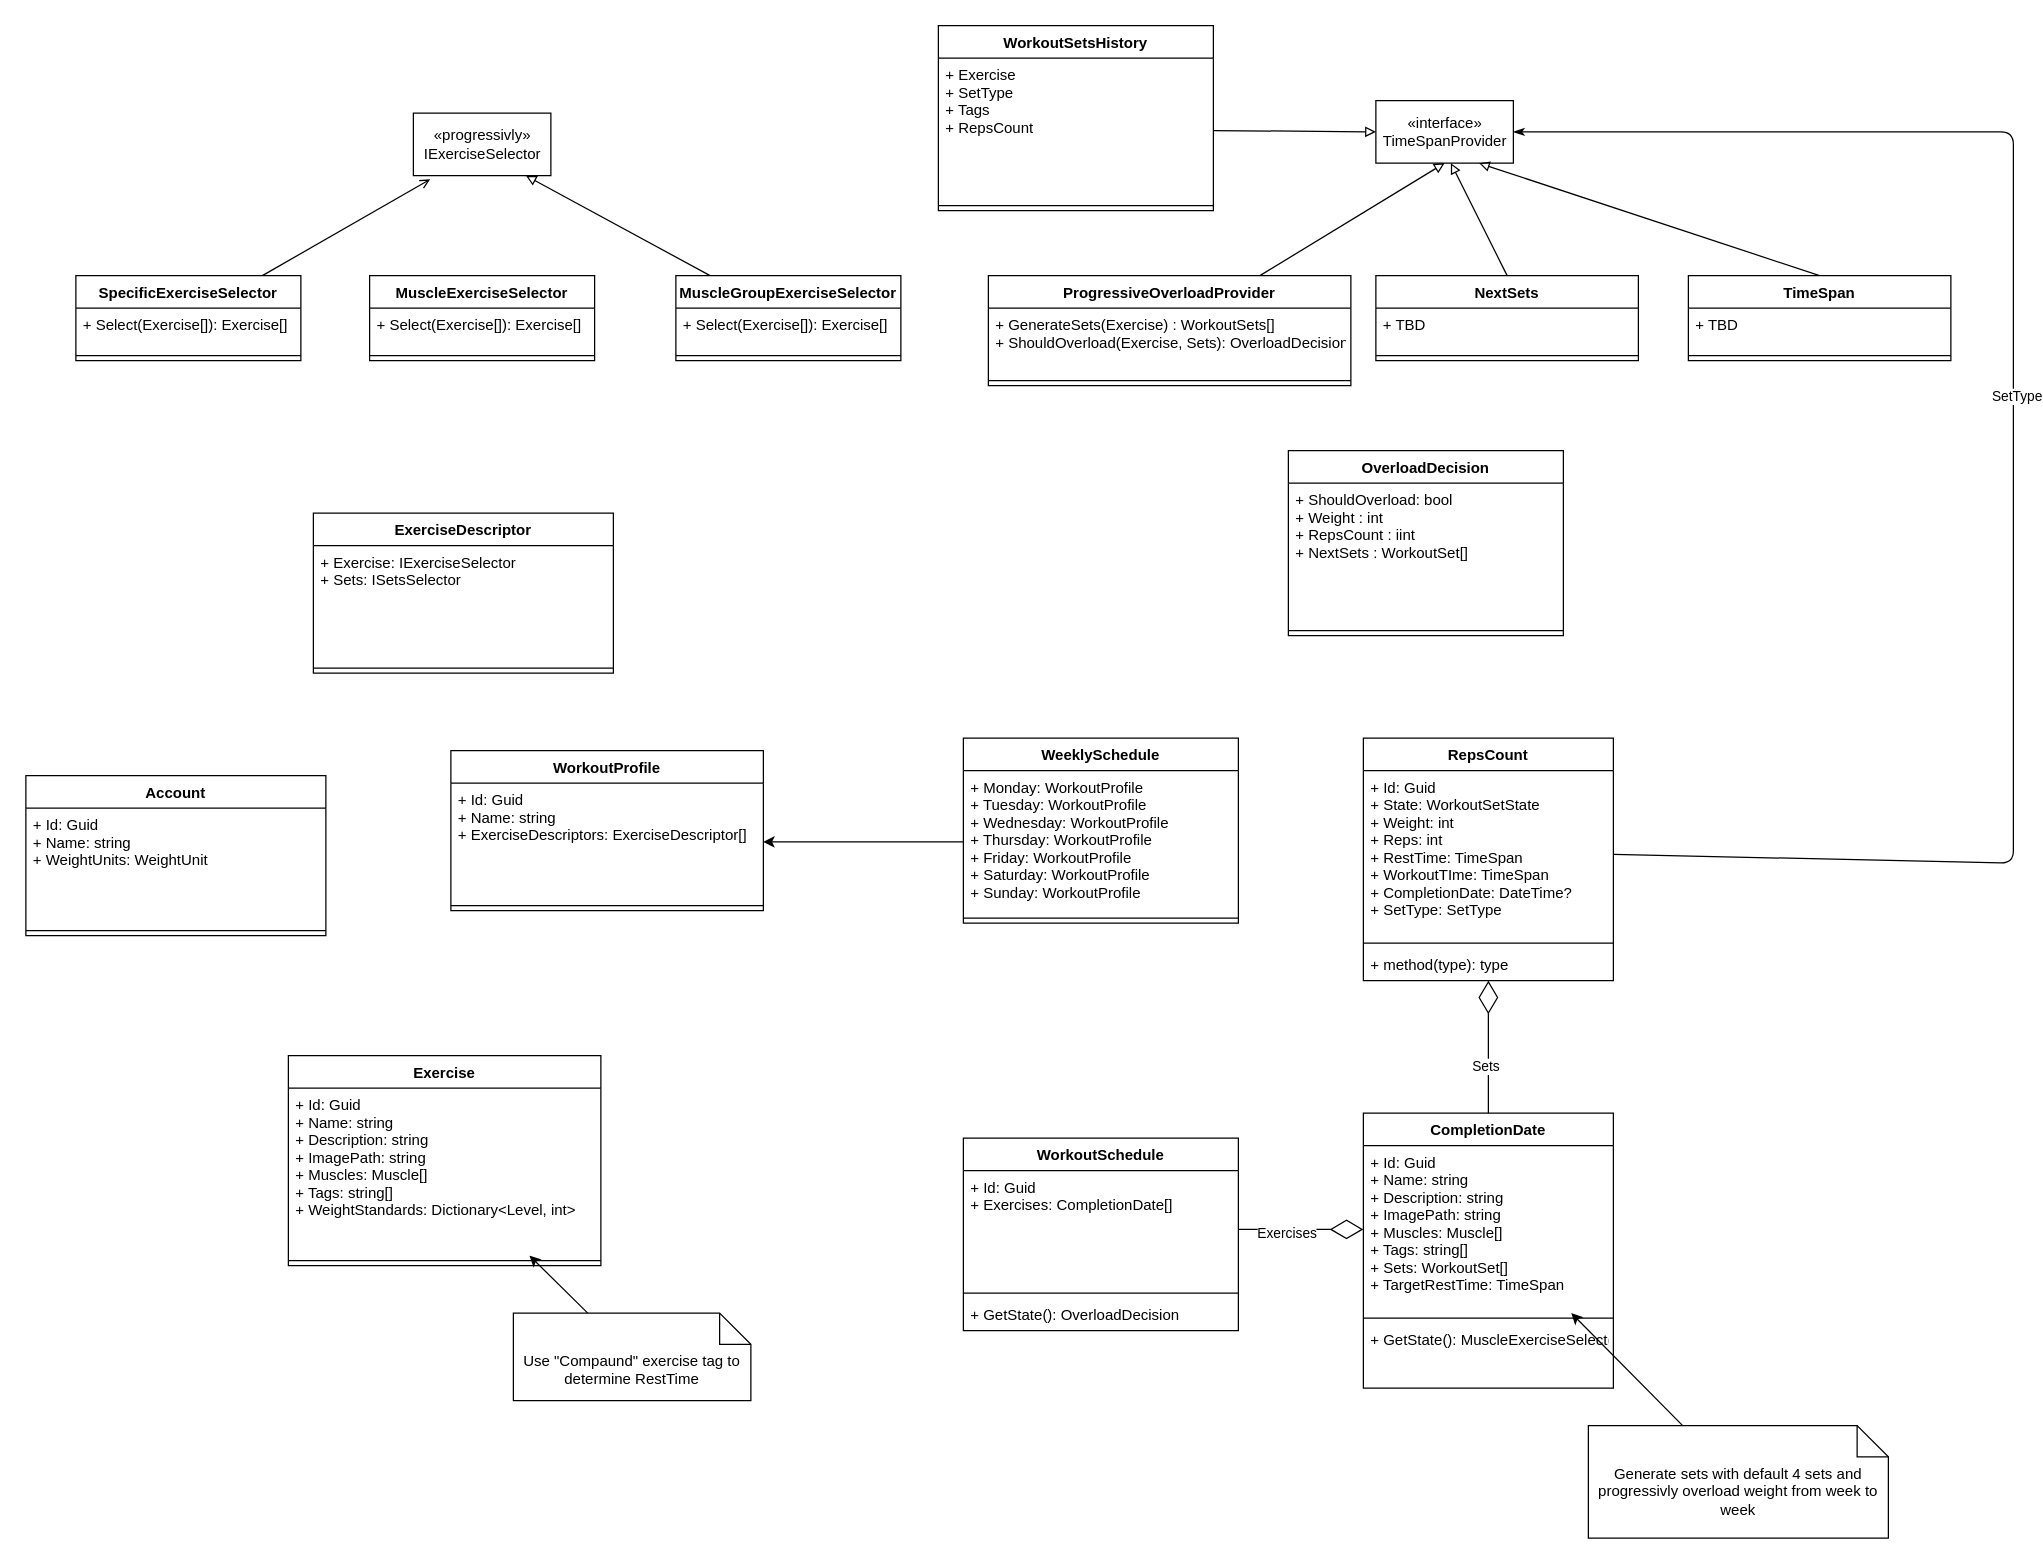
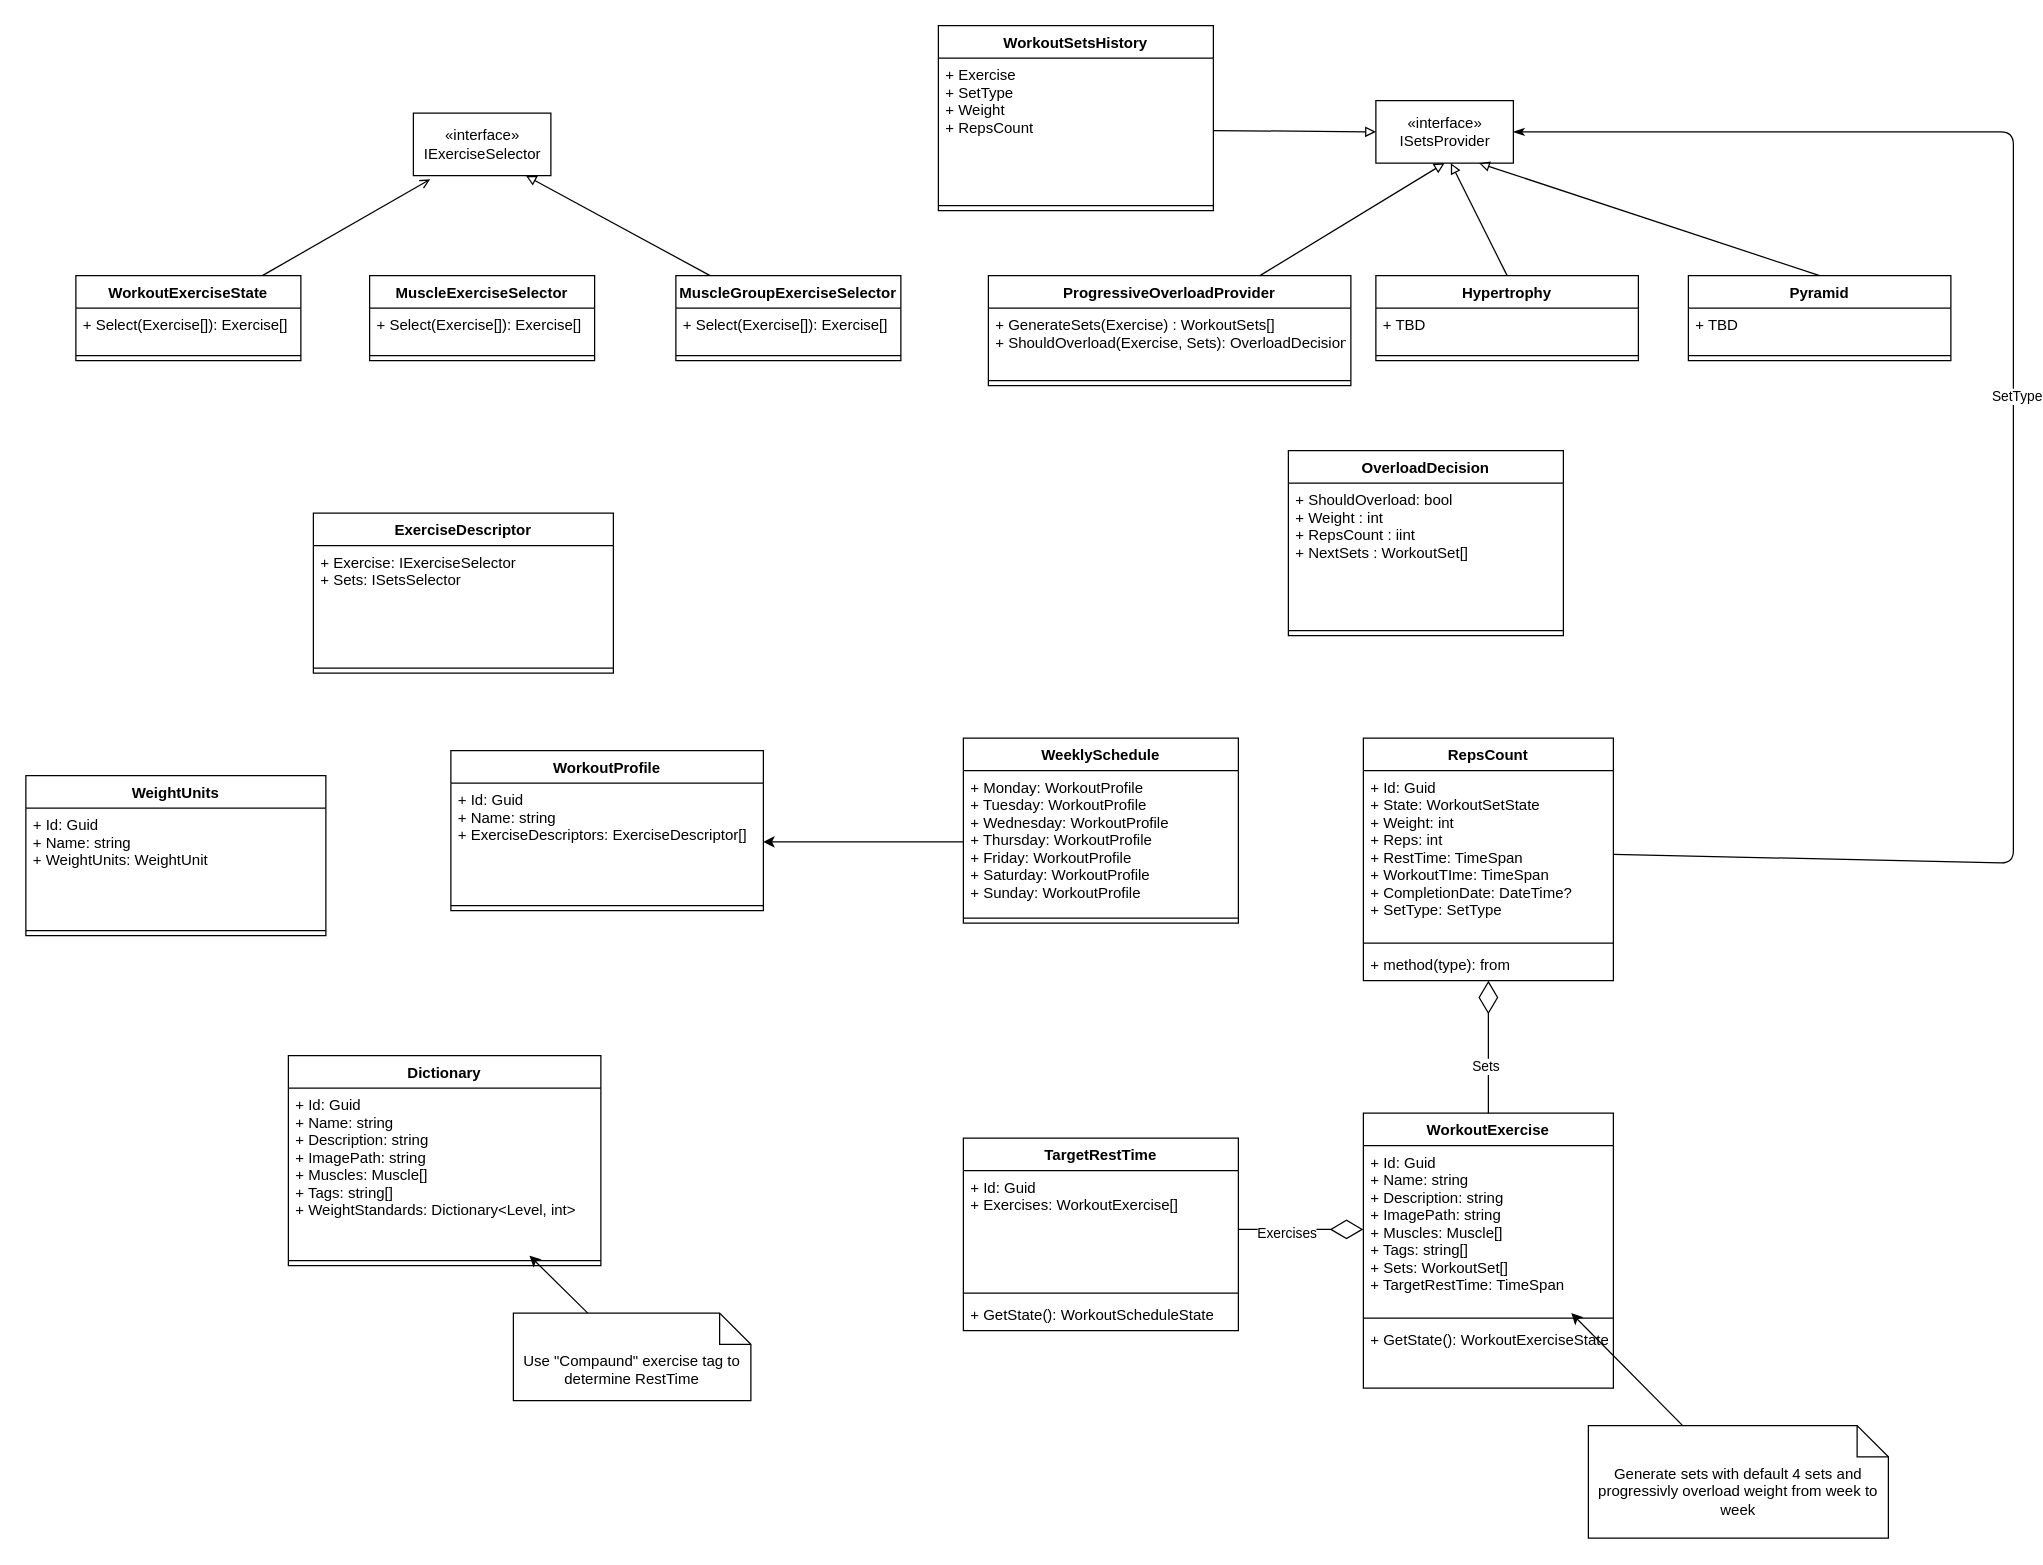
(983, 75) -> (983, 75)
(1445, 132) -> (1445, 132)
(483, 144) -> (483, 144)
(188, 293) -> (188, 293)
(1506, 293) -> (1506, 293)
(1819, 293) -> (1819, 293)
(175, 793) -> (175, 793)
(1448, 965) -> (1448, 965)
(444, 1073) -> (444, 1073)
(1488, 1130) -> (1488, 1130)
(1100, 1155) -> (1100, 1155)
(1004, 1188) -> (1004, 1188)
(1084, 1315) -> (1105, 1315)
(1510, 1340) -> (1505, 1340)
